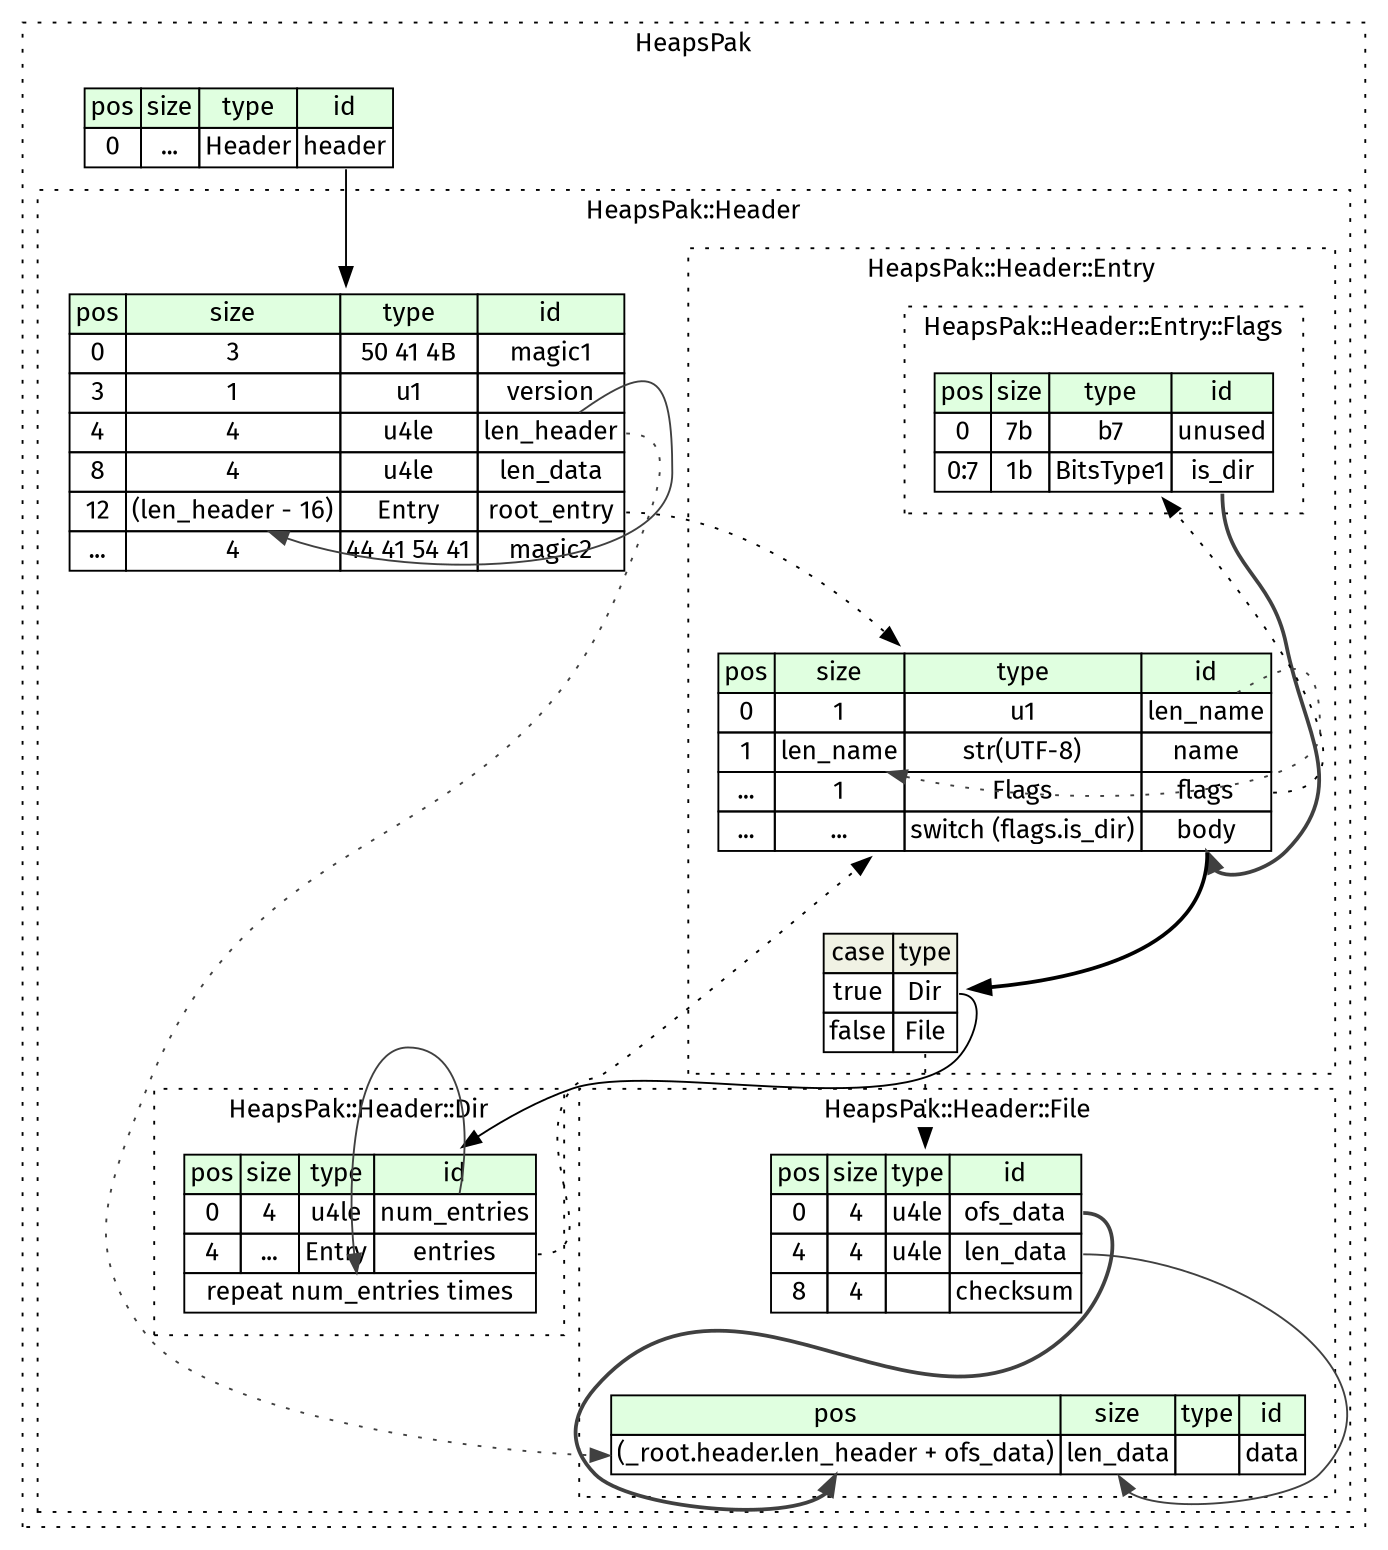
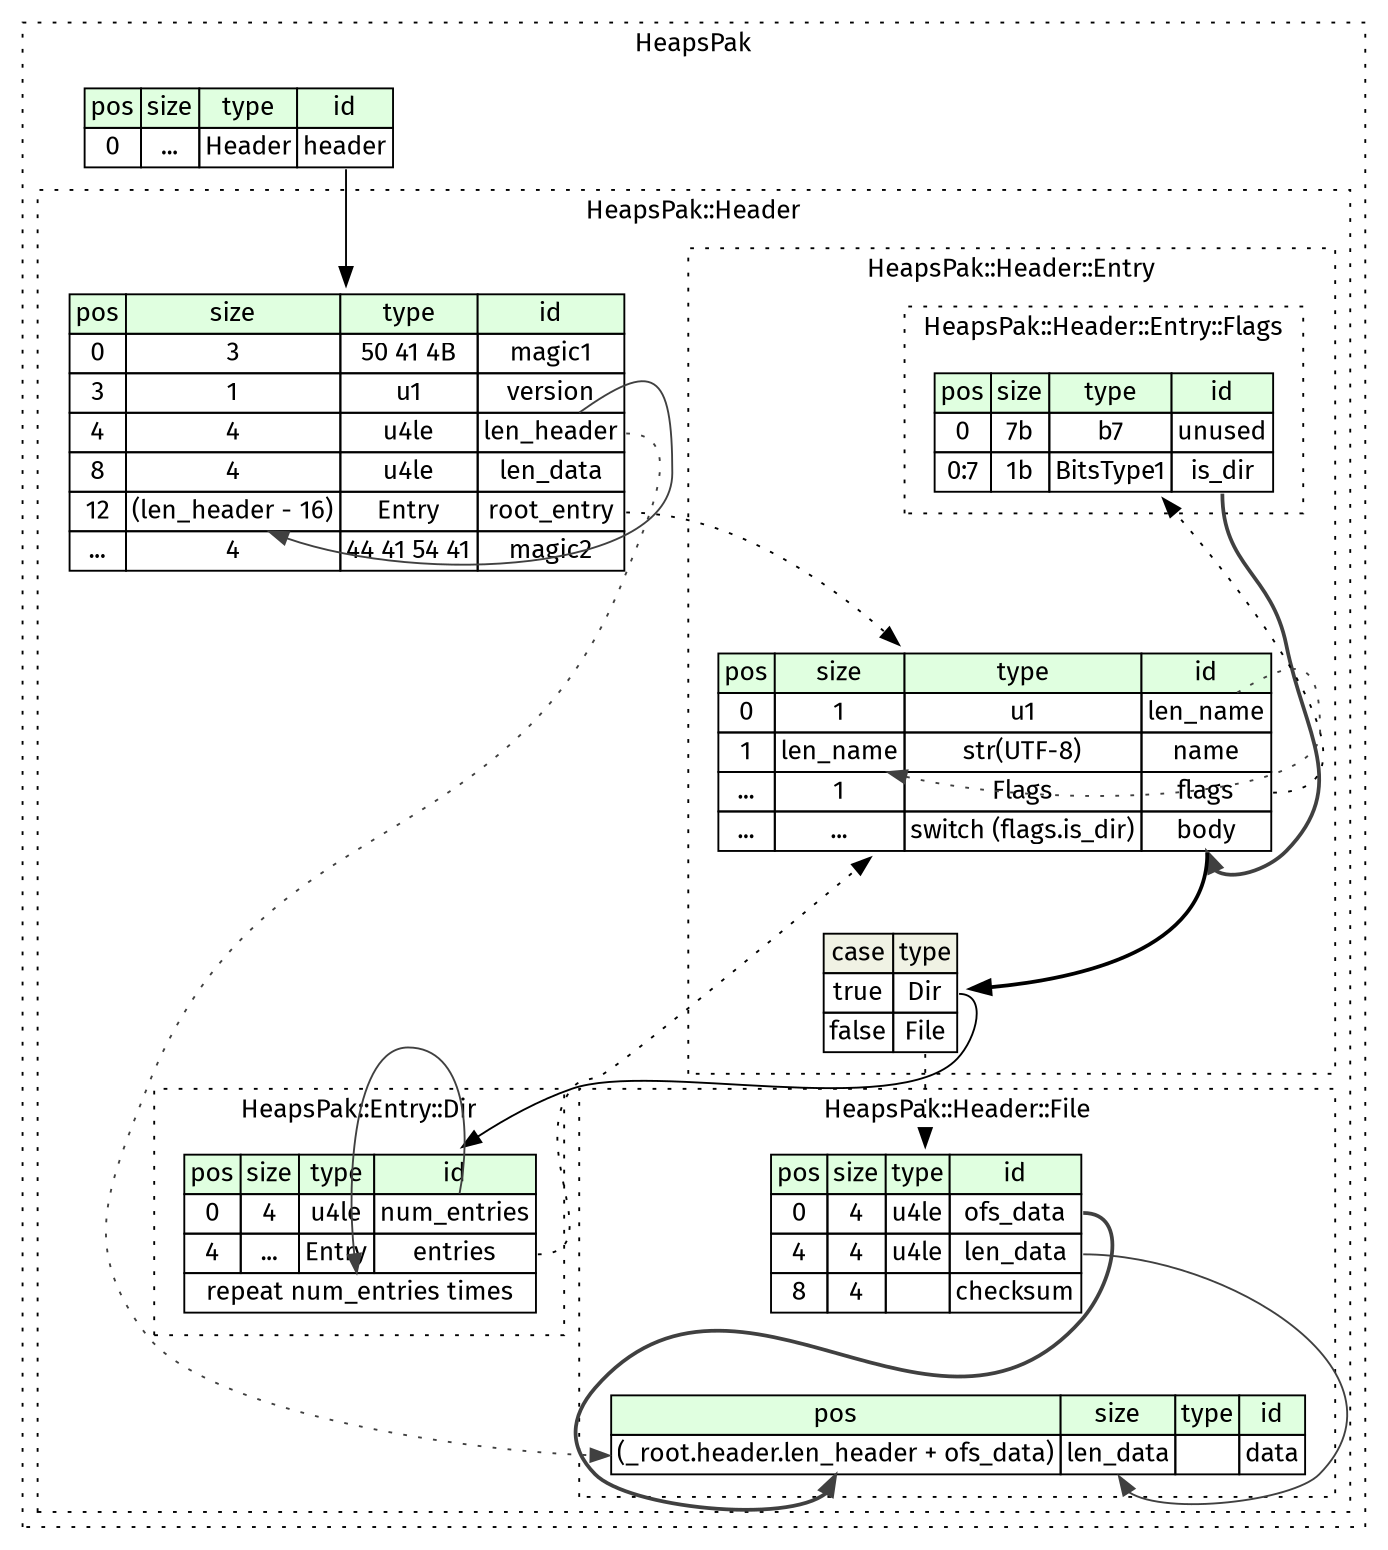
(359, 1110) -> (359, 1110)
